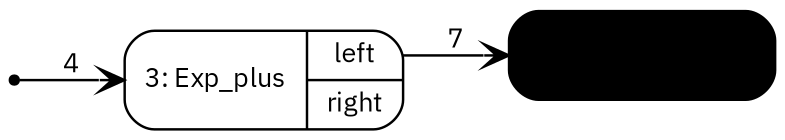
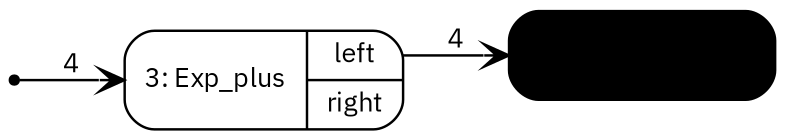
(456, 41) -> (456, 41)
